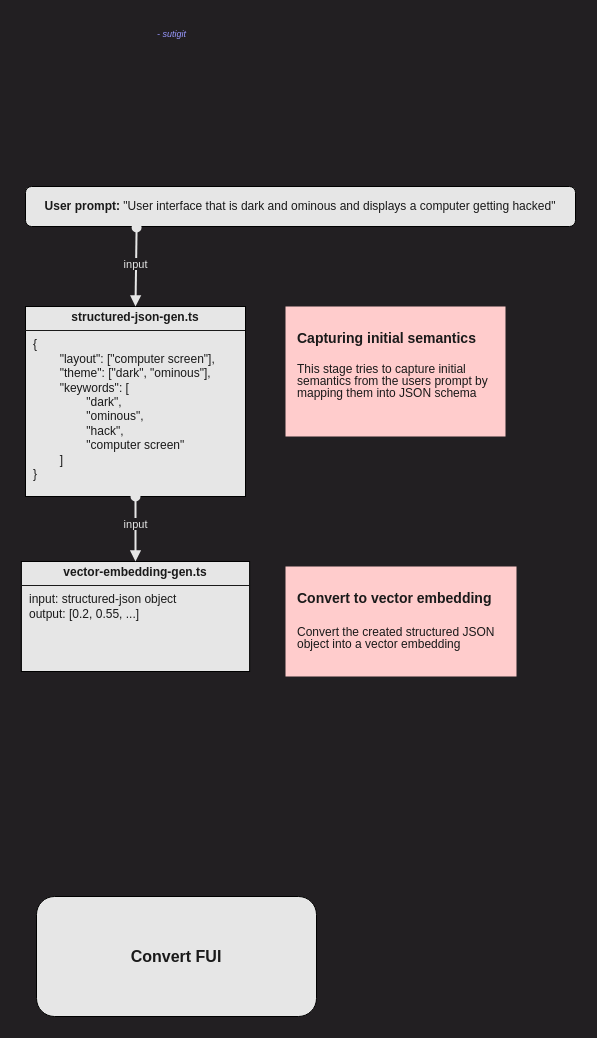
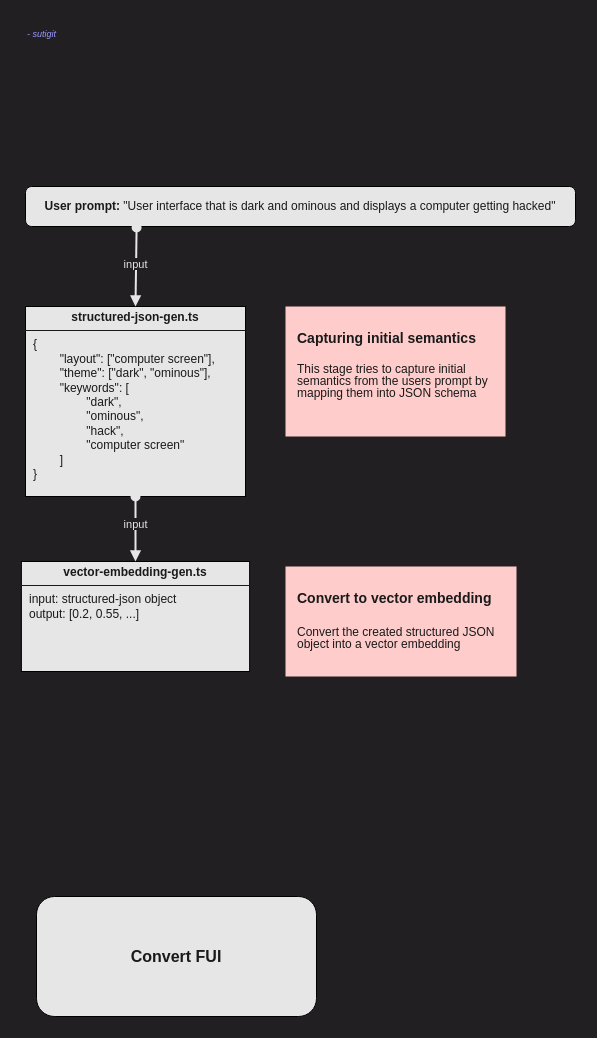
(179, 34) -> (49, 34)
